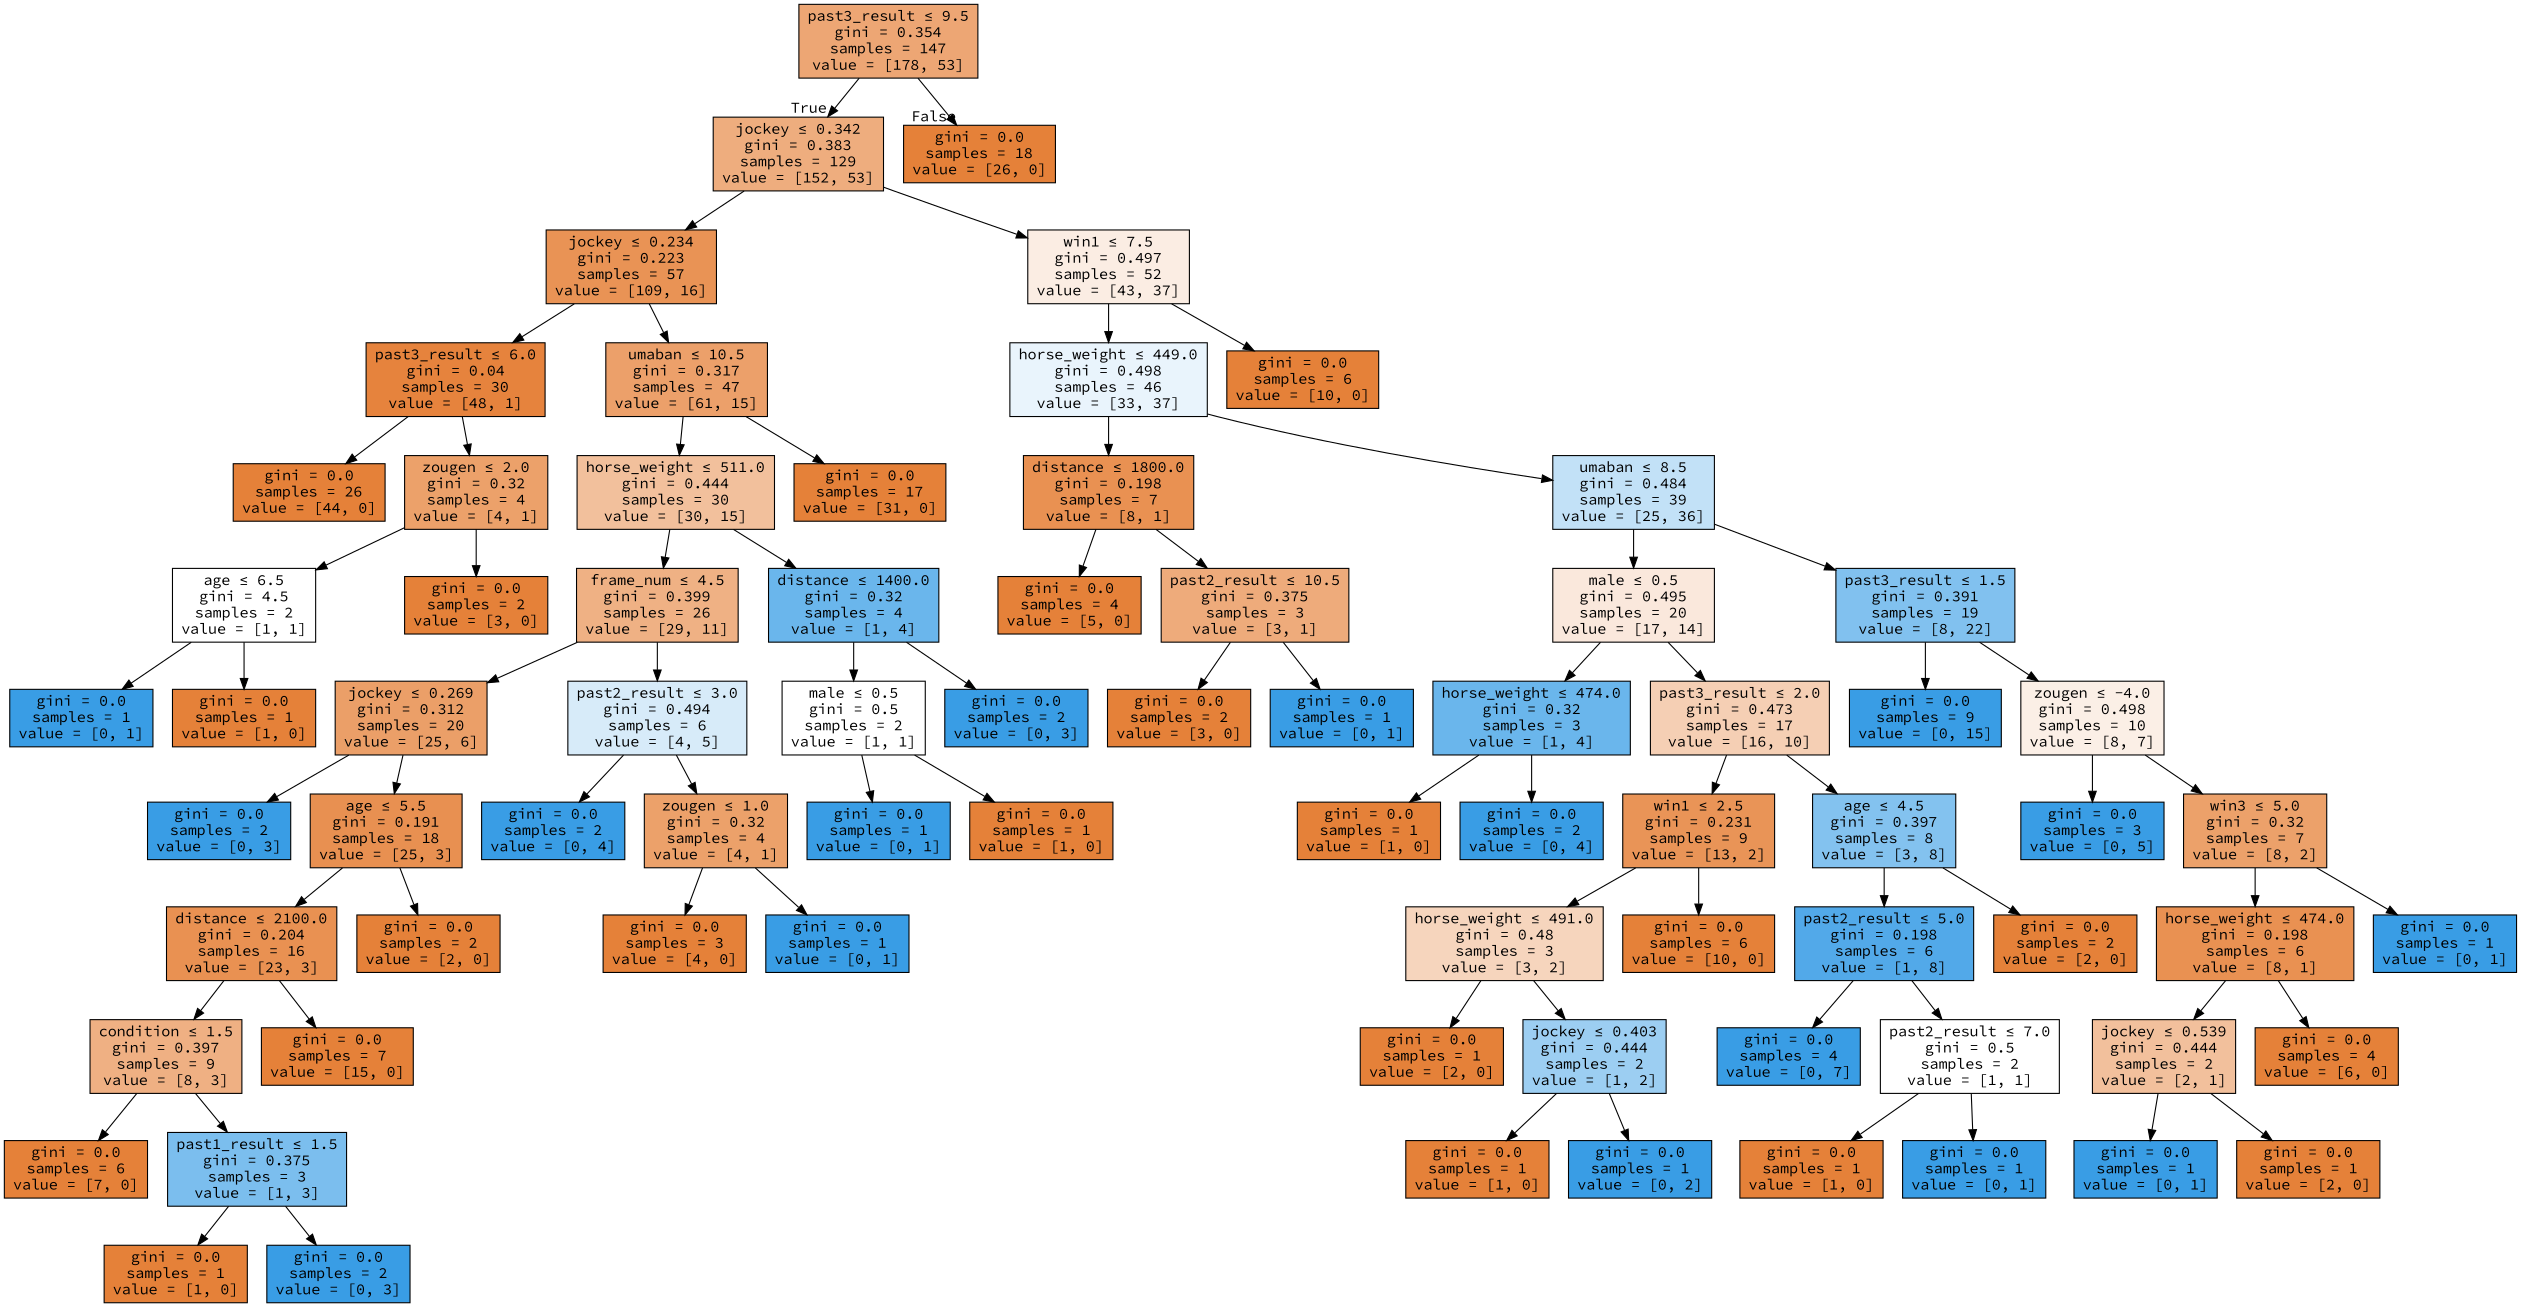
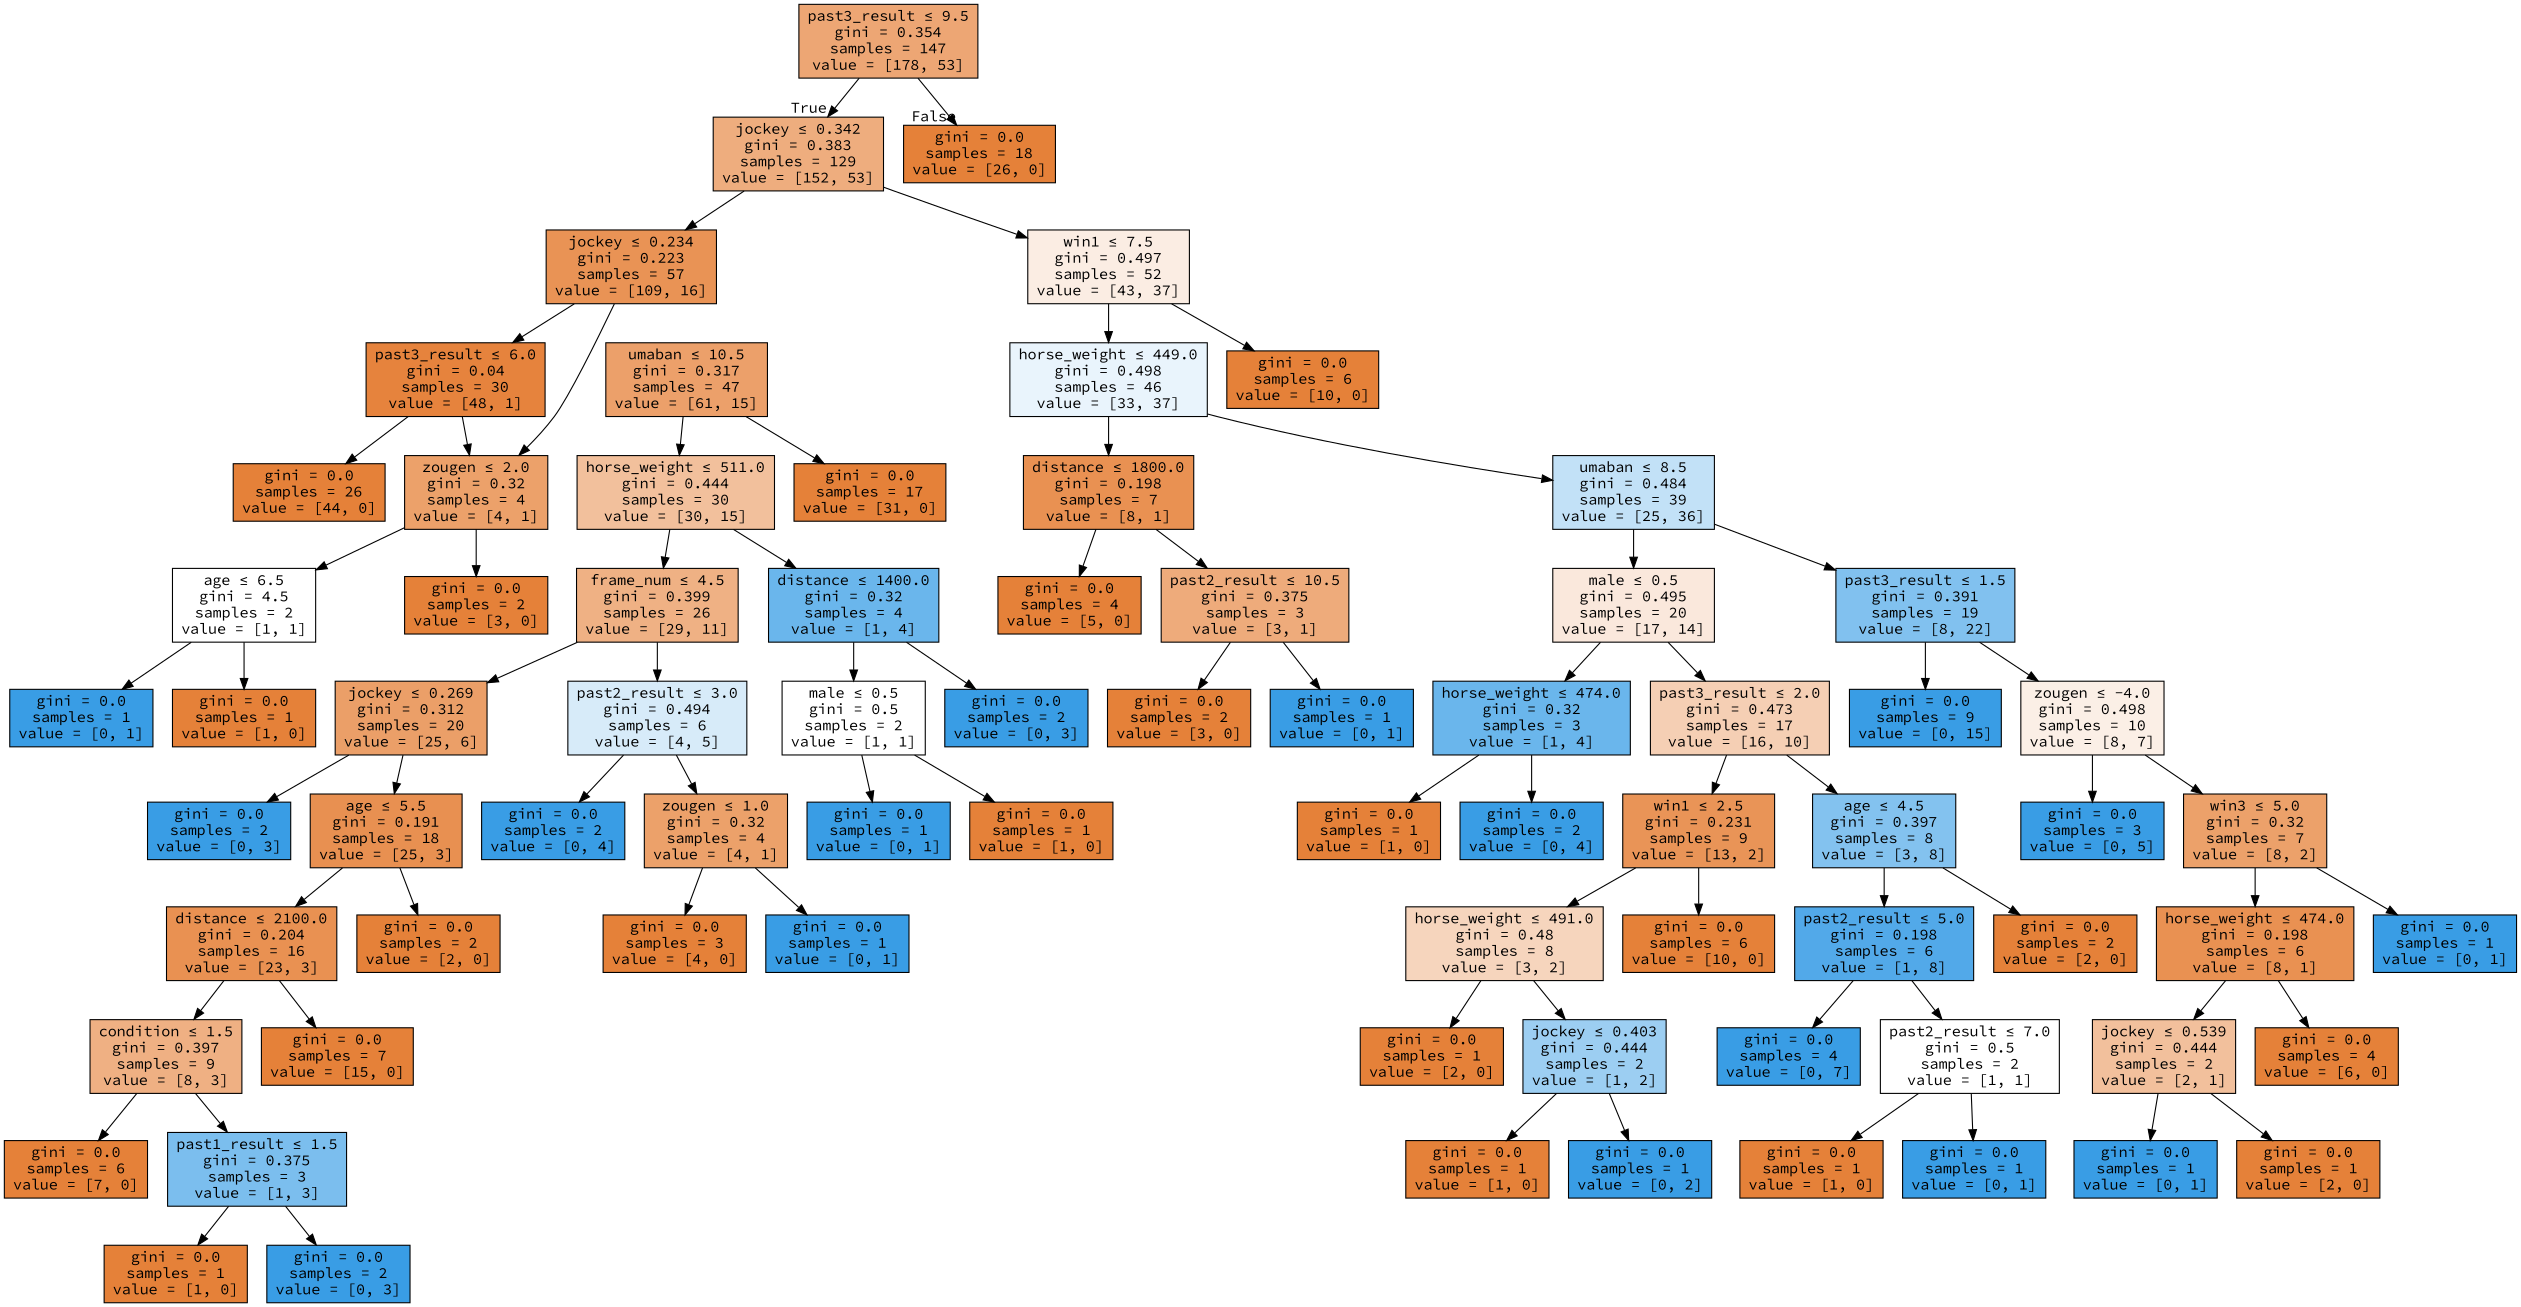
(656, 318) -> (576, 380)
(1505, 951) -> (1505, 951)
